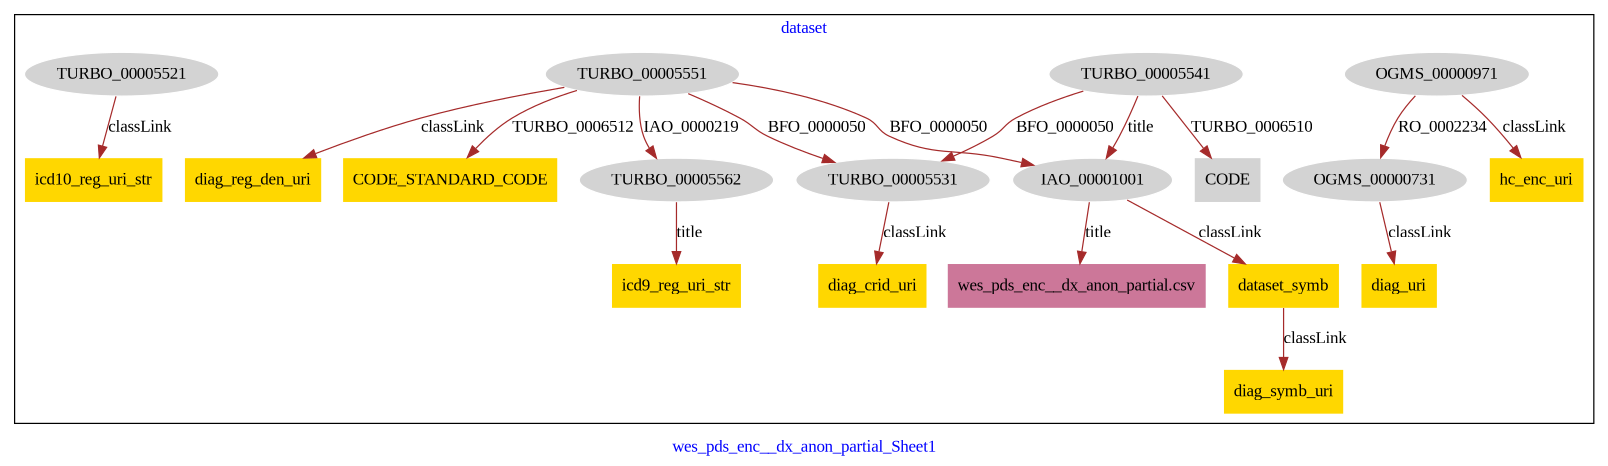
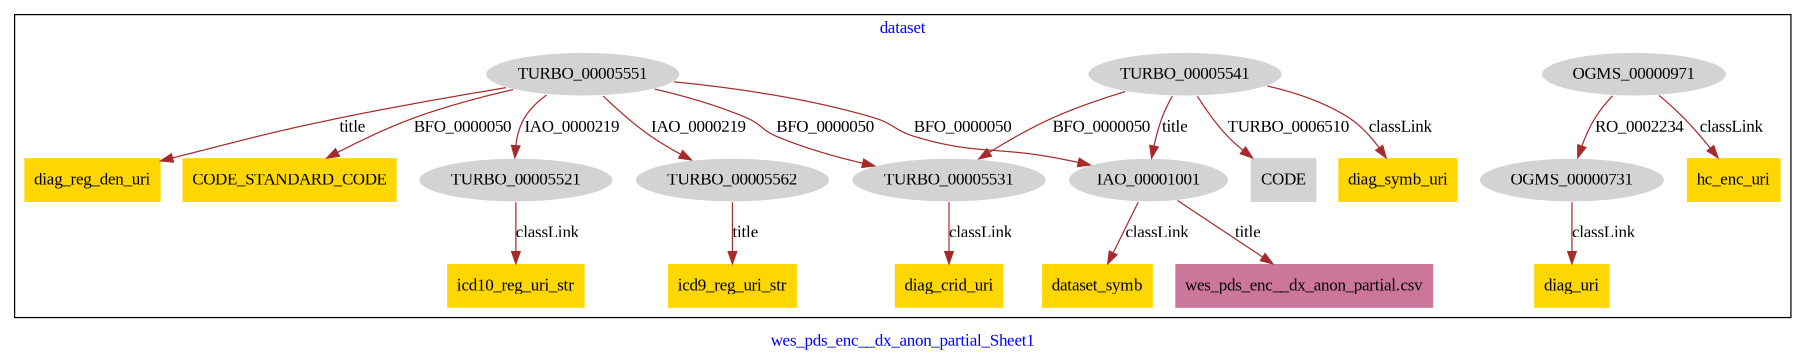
none -> (525, 117)
(453, 127) -> (353, 127)
(573, 127) -> (463, 127)
(1284, 333) -> (1329, 107)
